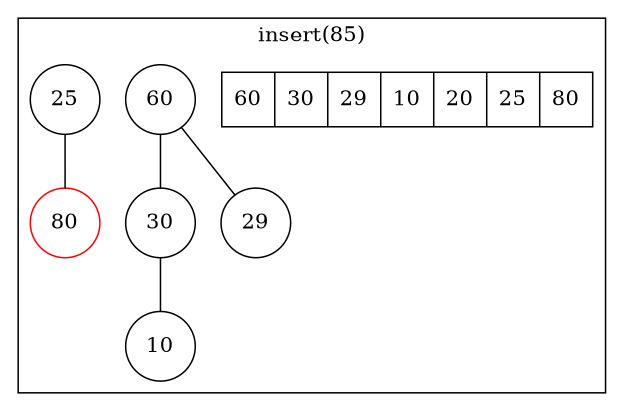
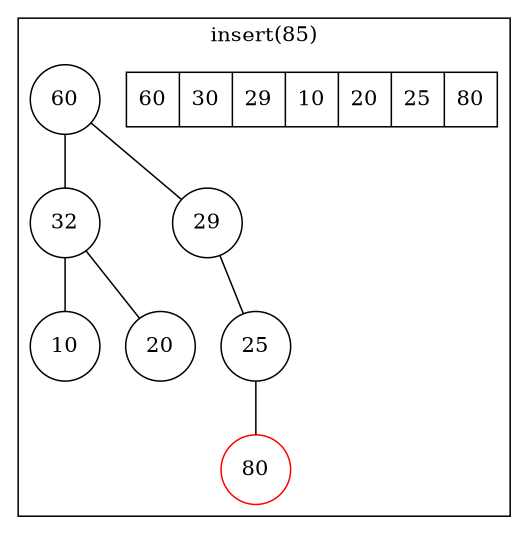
(160, 223) -> (65, 223)
none -> (232, 285)
none -> (160, 346)
